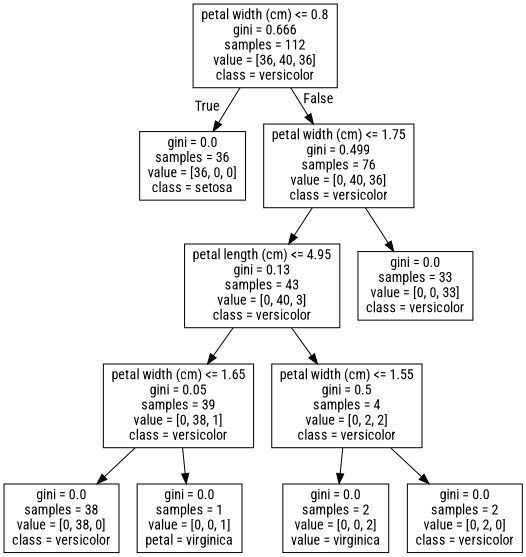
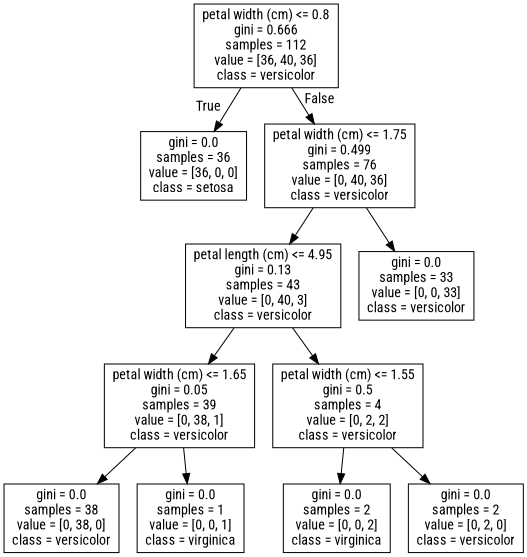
(190, 518) -> (191, 518)
(336, 518) -> (337, 518)
